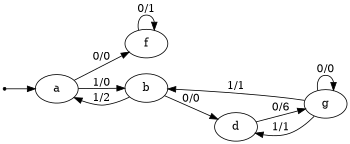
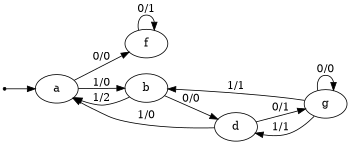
(281, 107) -> (281, 107)
none -> (145, 125)
